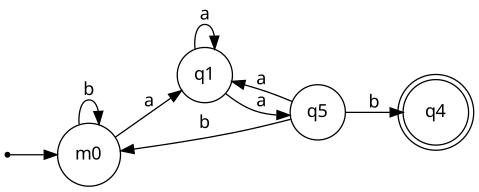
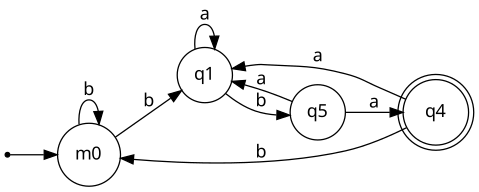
none -> (328, 70)
(149, 101) -> (149, 101)
(261, 101) -> (261, 101)
(374, 103) -> (374, 103)
(213, 137) -> (272, 161)
